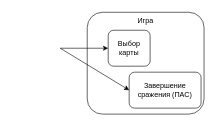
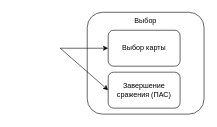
(146, 21) -> (146, 21)
(129, 48) -> (144, 48)
(165, 90) -> (144, 90)
